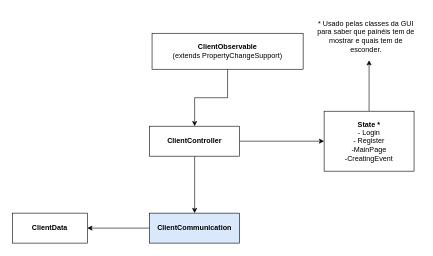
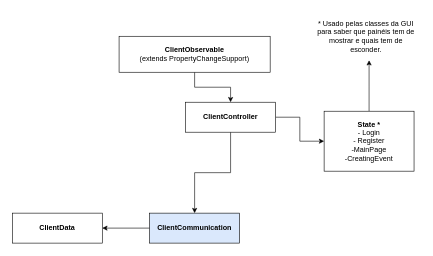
(228, 51) -> (195, 54)
(195, 141) -> (231, 117)
(50, 228) -> (57, 228)
